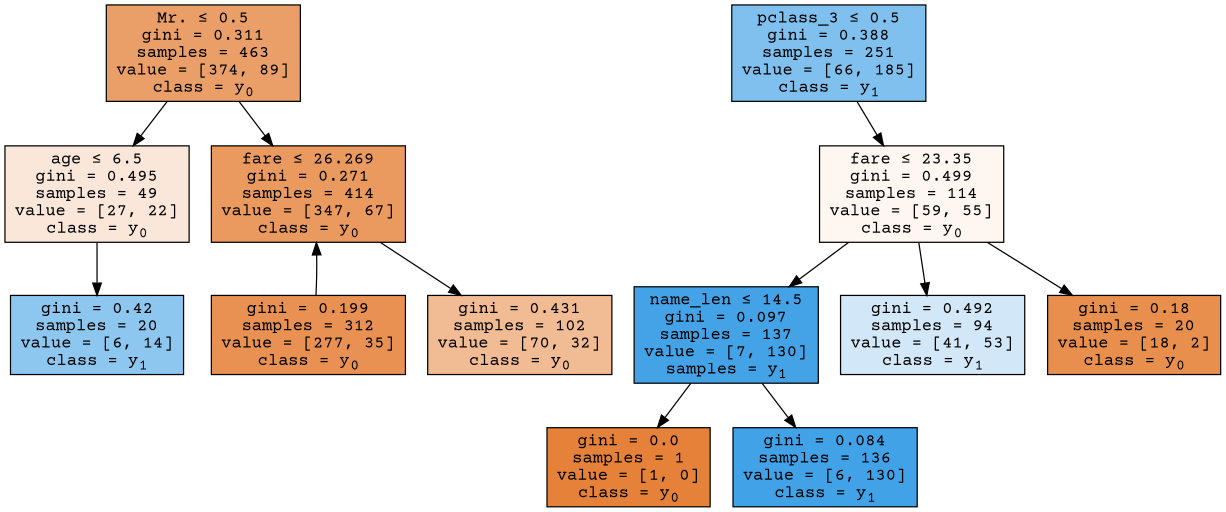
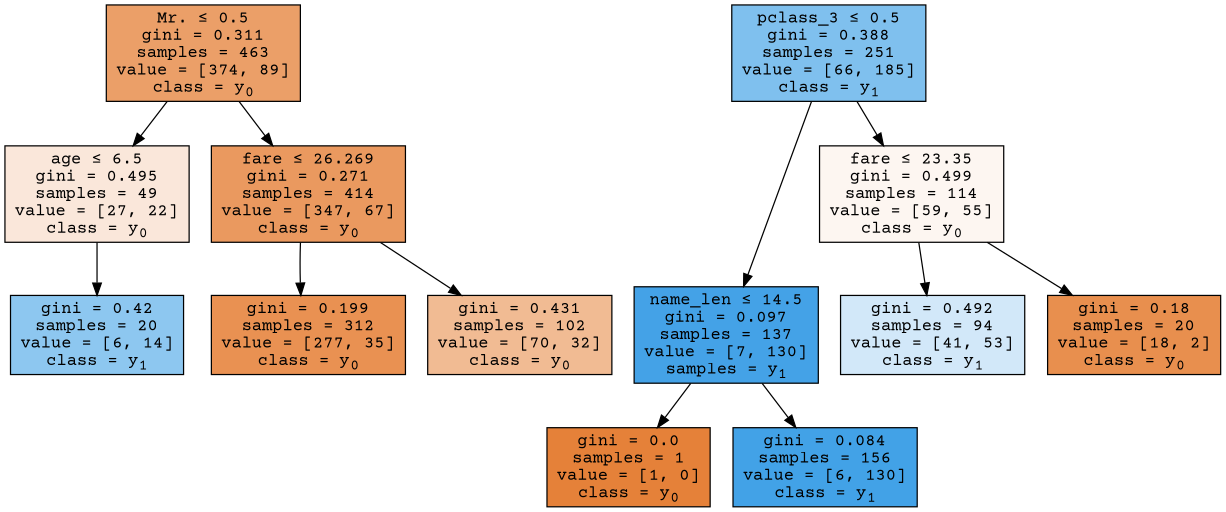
(824, 261) -> (780, 188)
(317, 275) -> (300, 263)
(825, 457) -> (825, 457)
